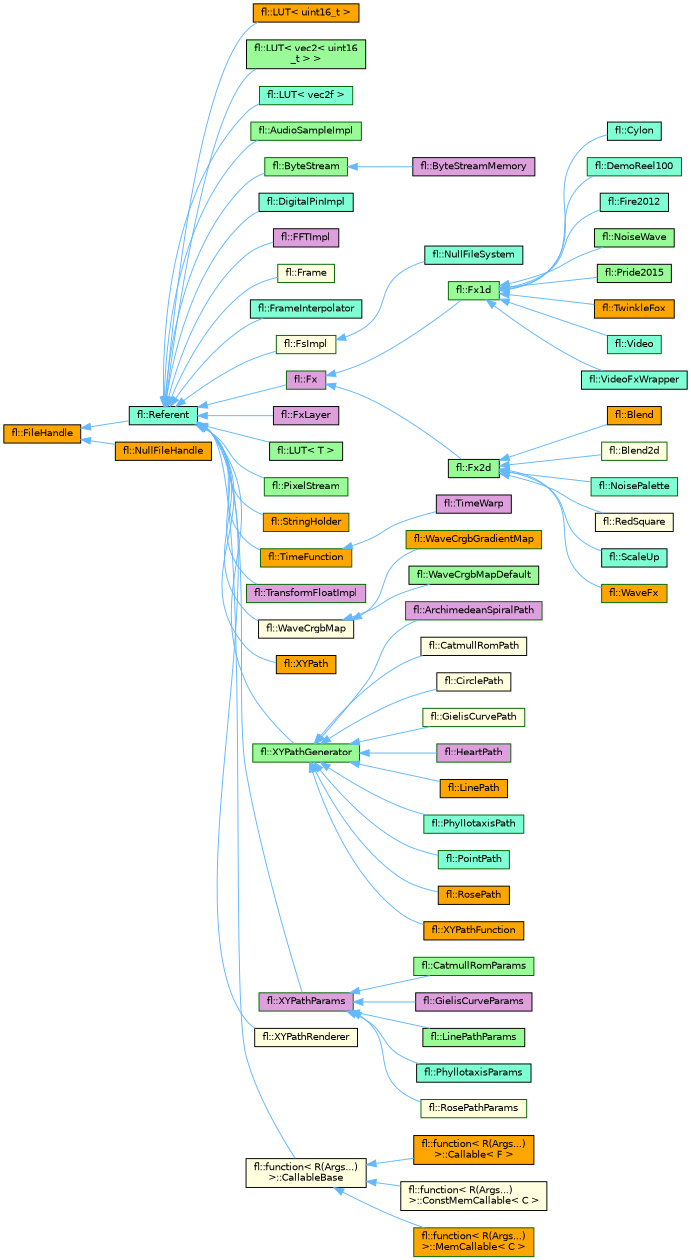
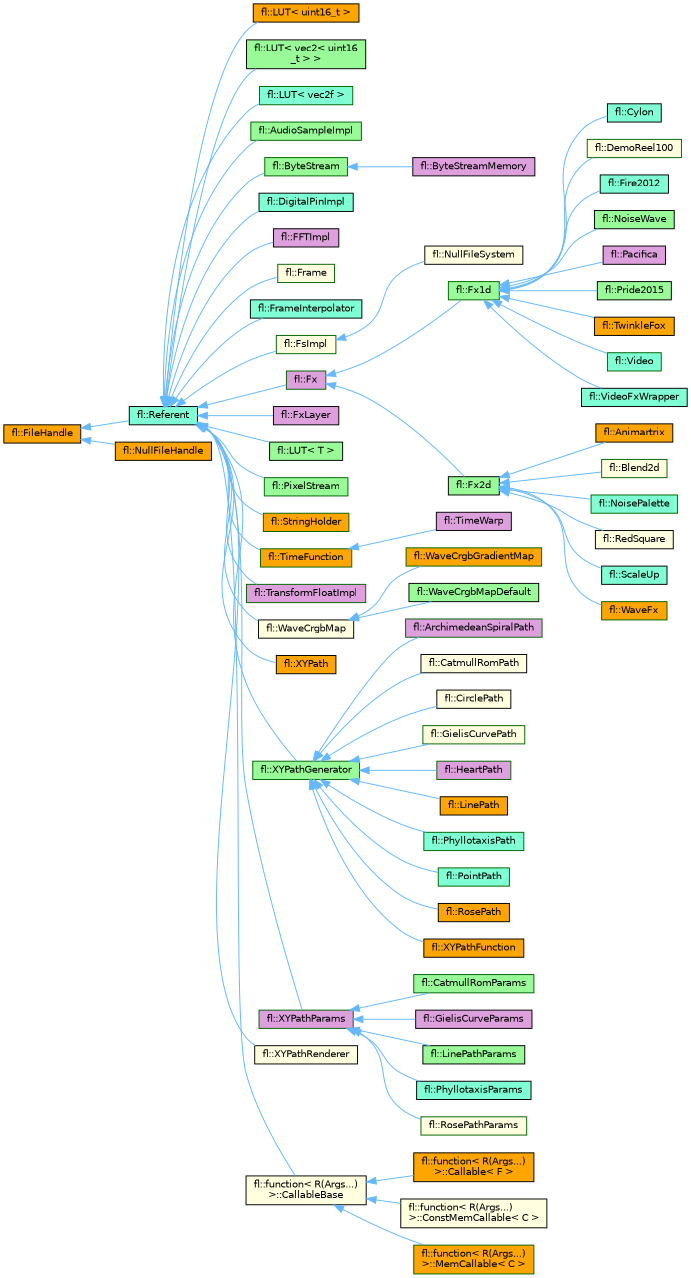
(634, 167) -> (634, 148)
(474, 255) -> (474, 255)
none -> (634, 255)
(634, 416) -> (634, 433)
